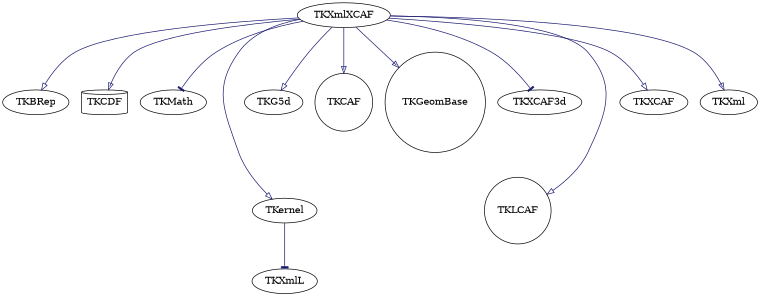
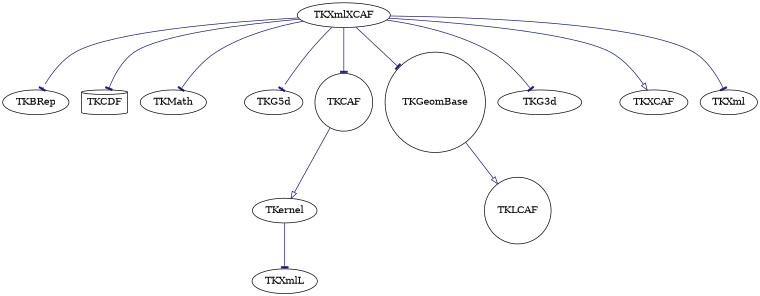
(566, 25) -> (566, 25)
(164, 30) -> (164, 30)
(195, 33) -> (195, 33)
(376, 46) -> (376, 46)
(344, 49) -> (344, 49)
(585, 50) -> (479, 160)
(307, 54) -> (307, 54)
(223, 92) -> (312, 160)
(540, 102) -> (540, 102)
